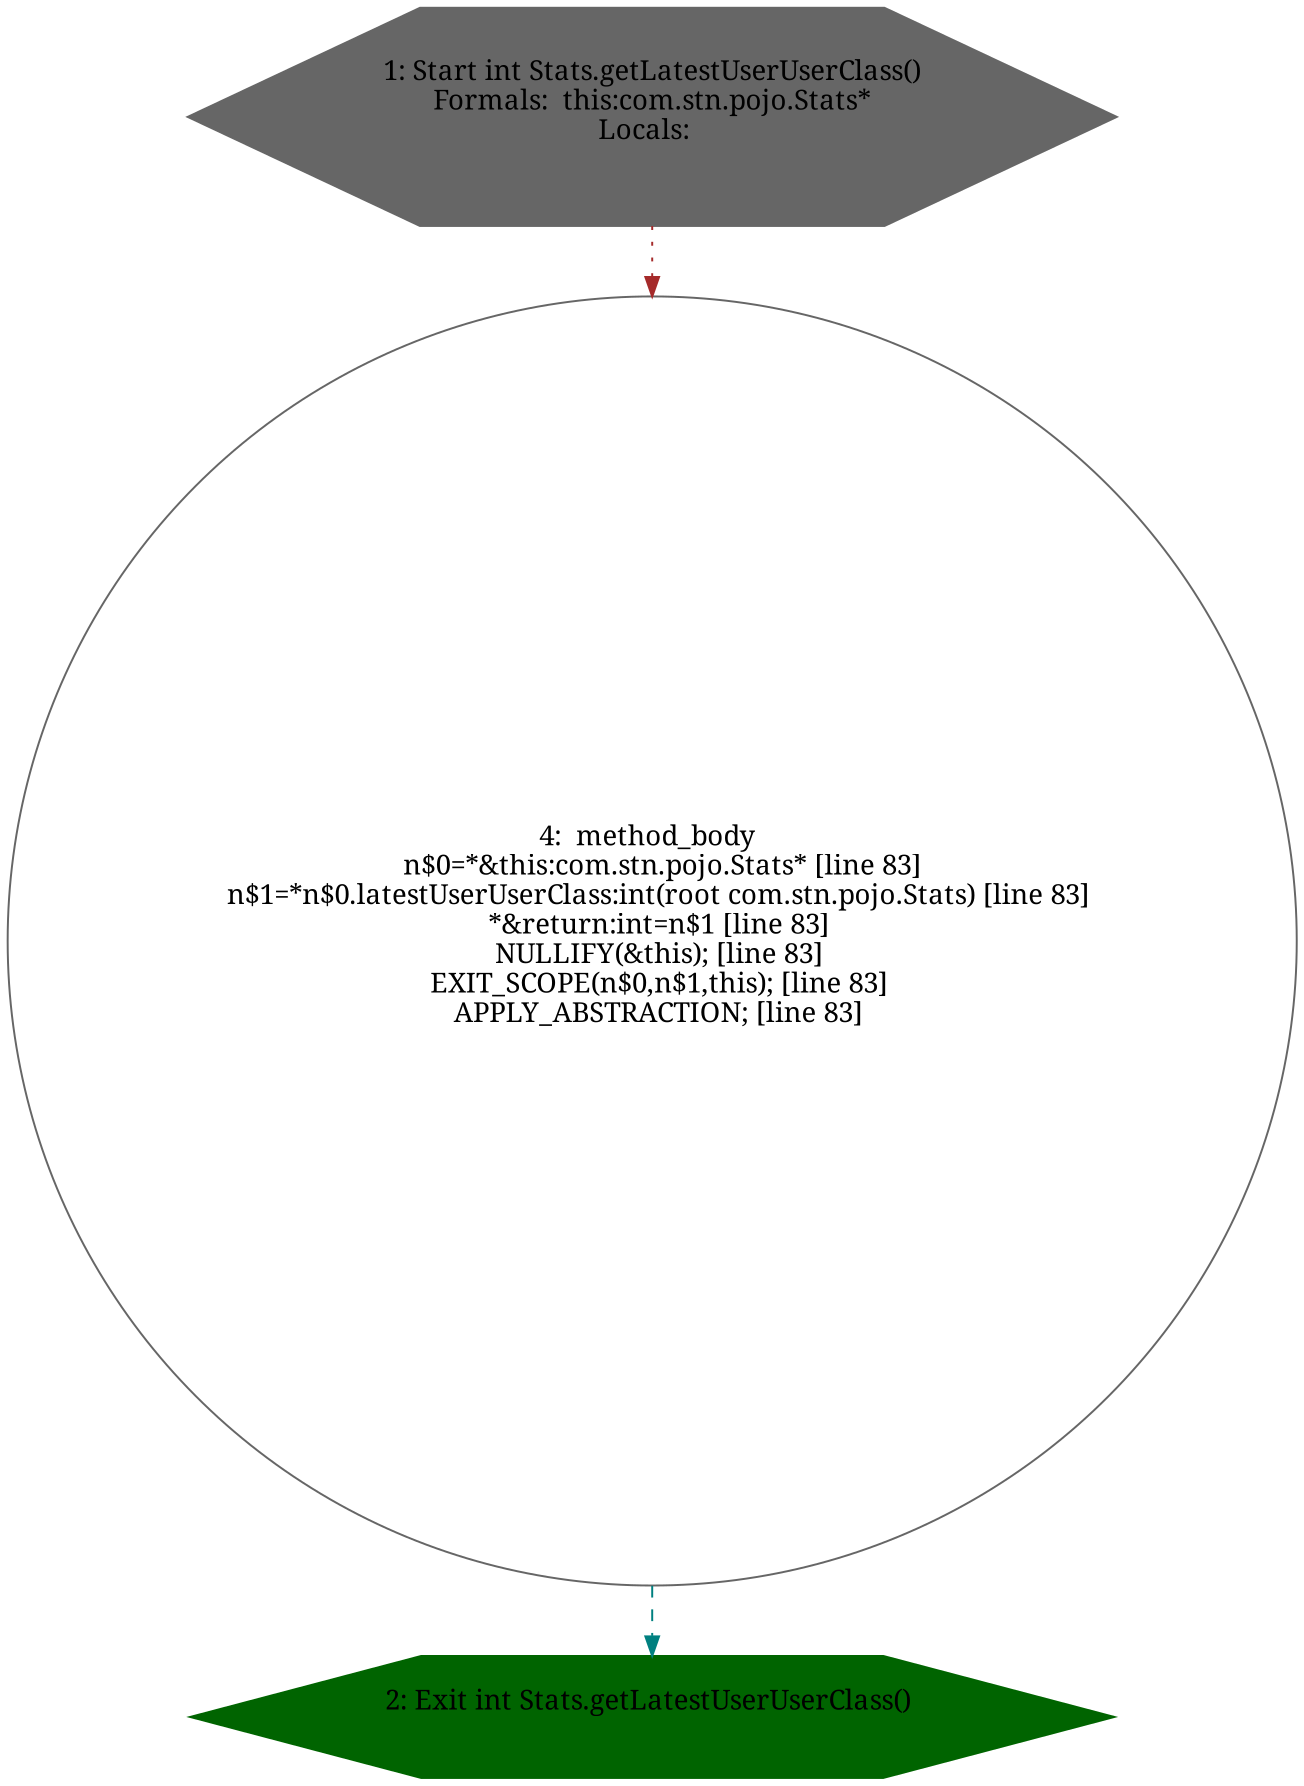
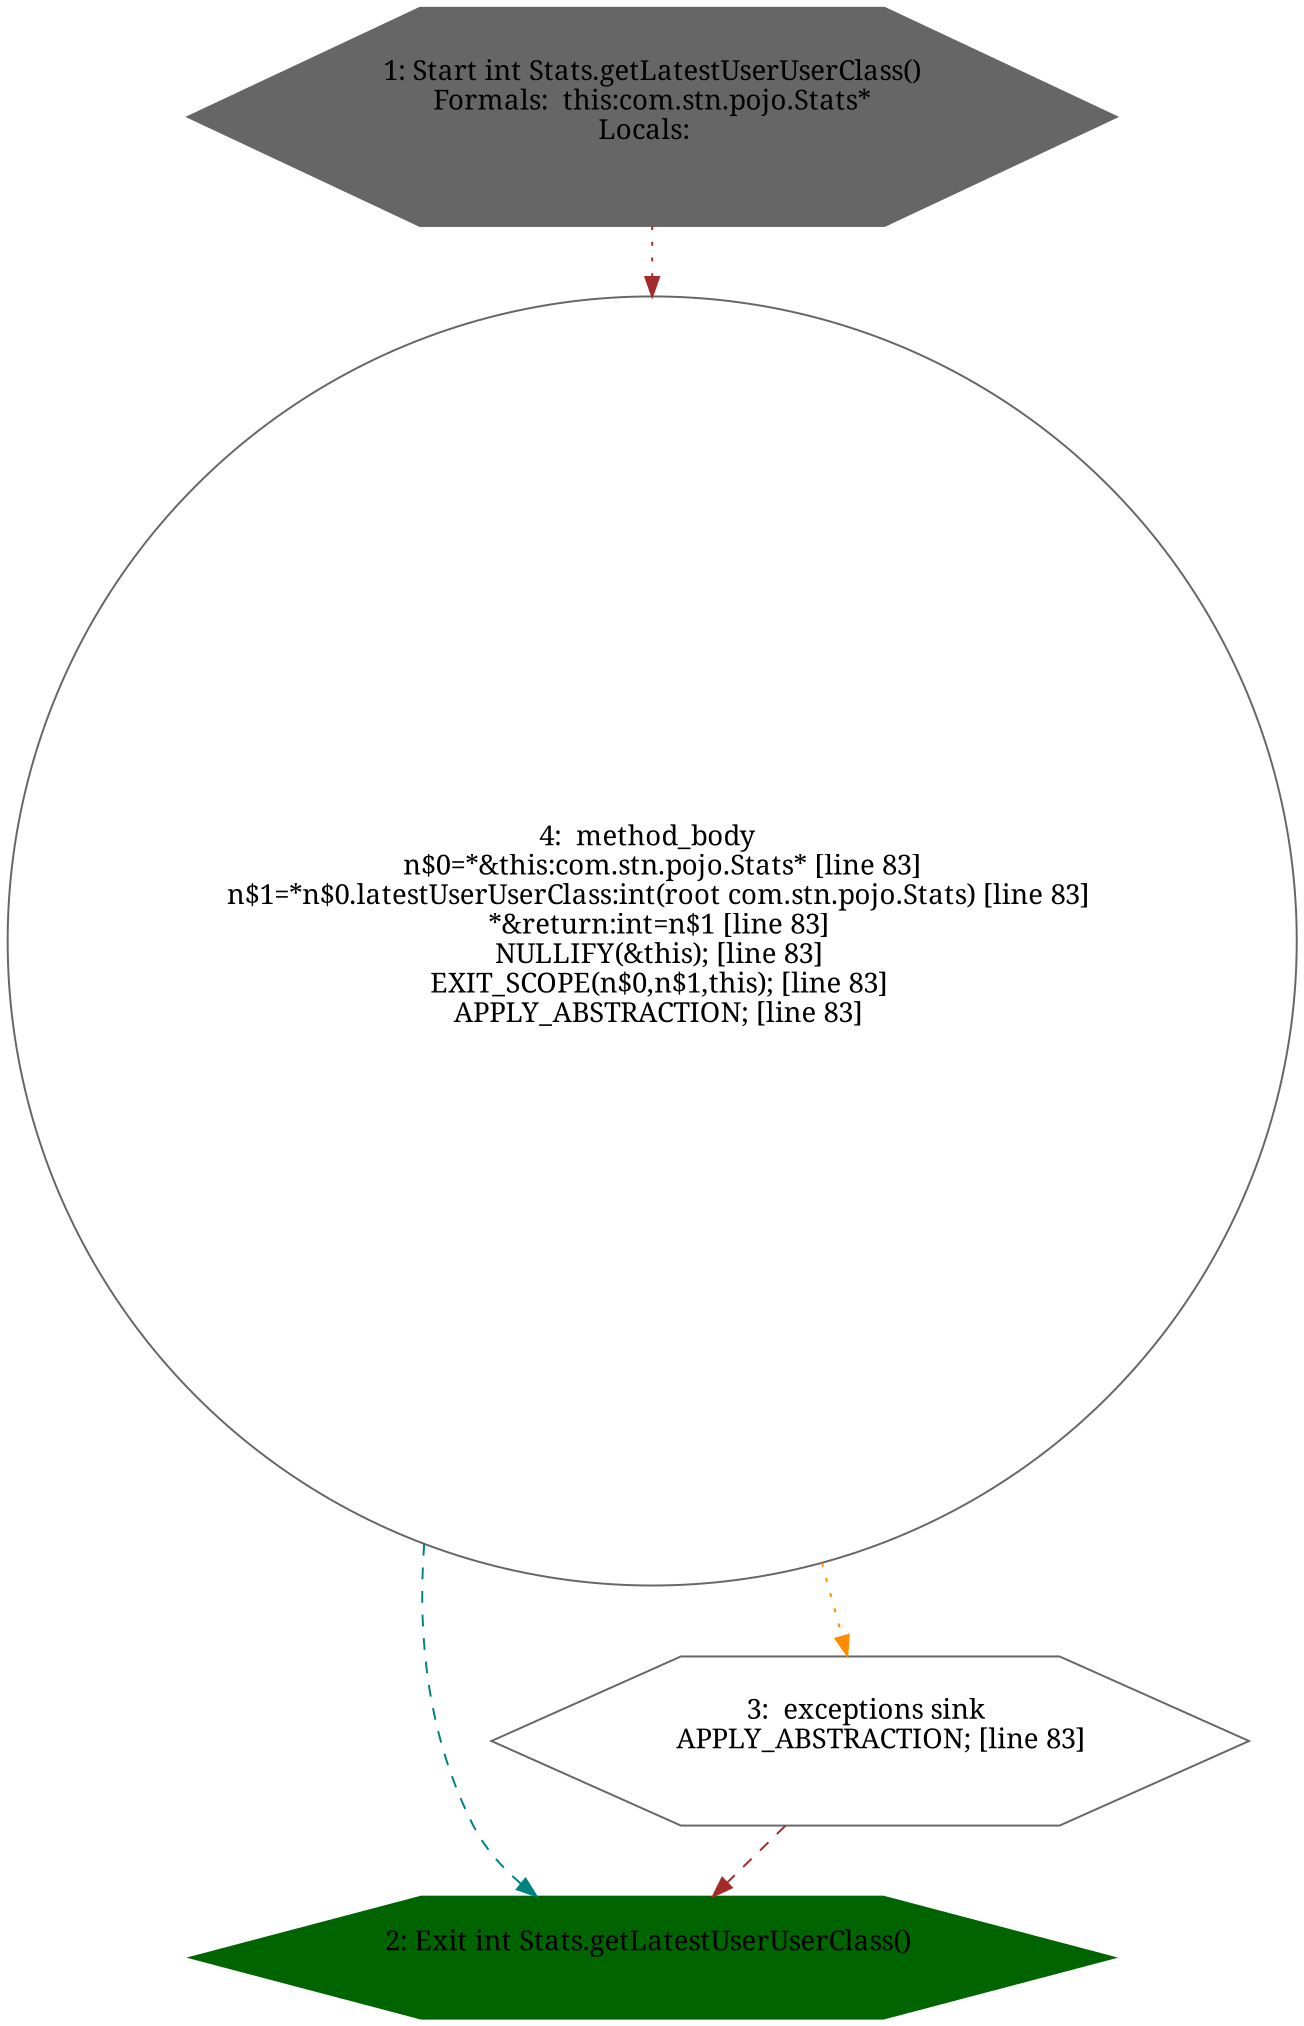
none -> (870, 1741)
